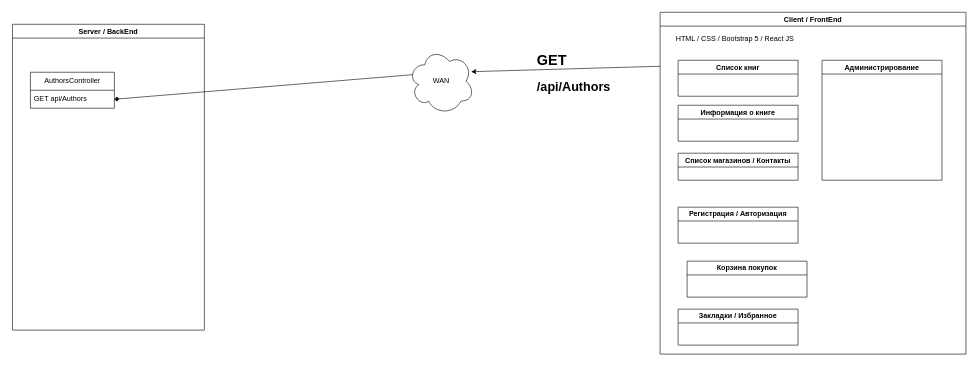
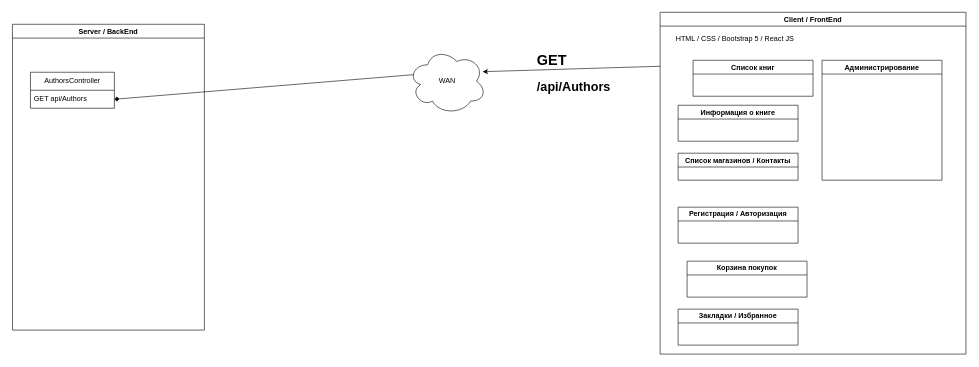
(738, 78) -> (753, 78)
(441, 81) -> (447, 81)
